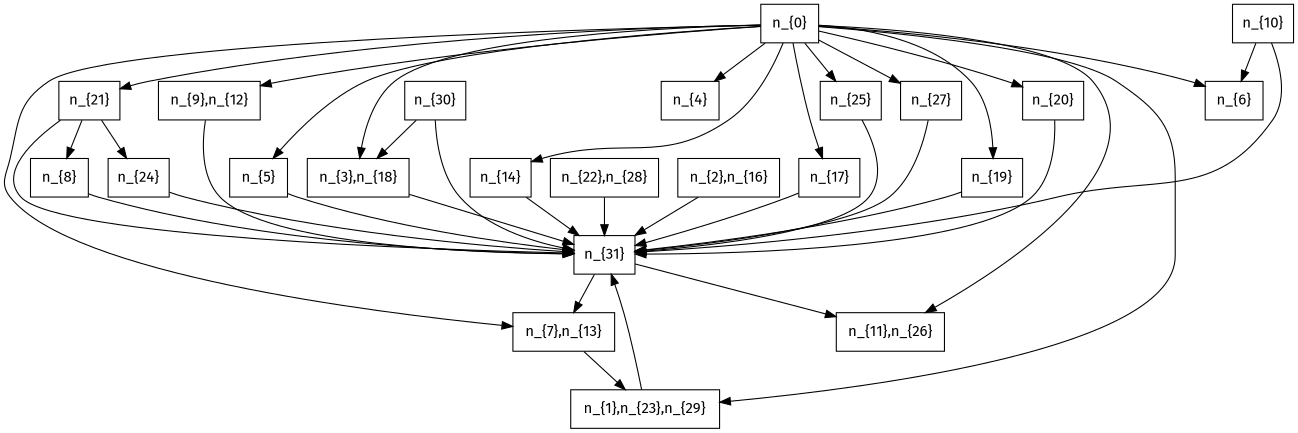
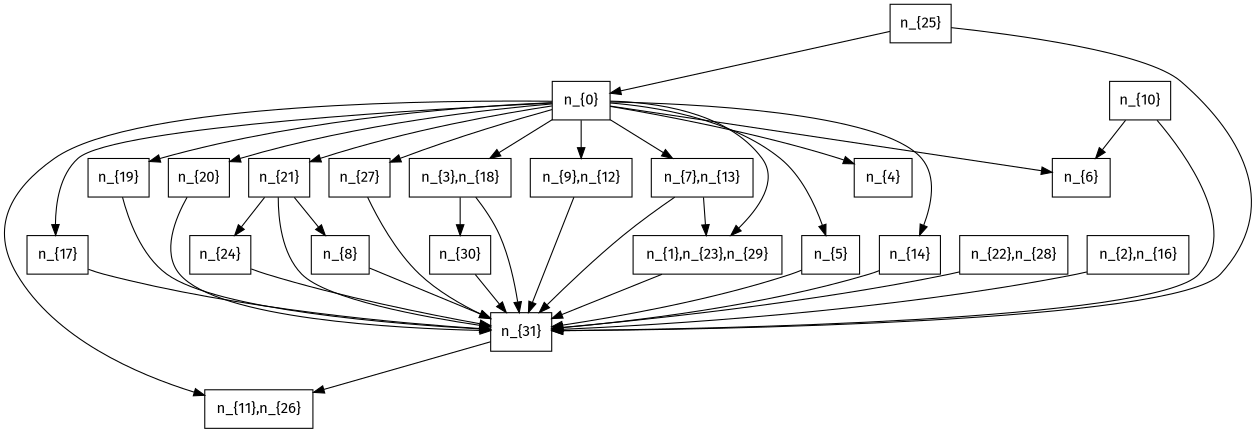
(817, 58) -> (755, 61)
(401, 135) -> (460, 211)
(587, 289) -> (608, 248)
